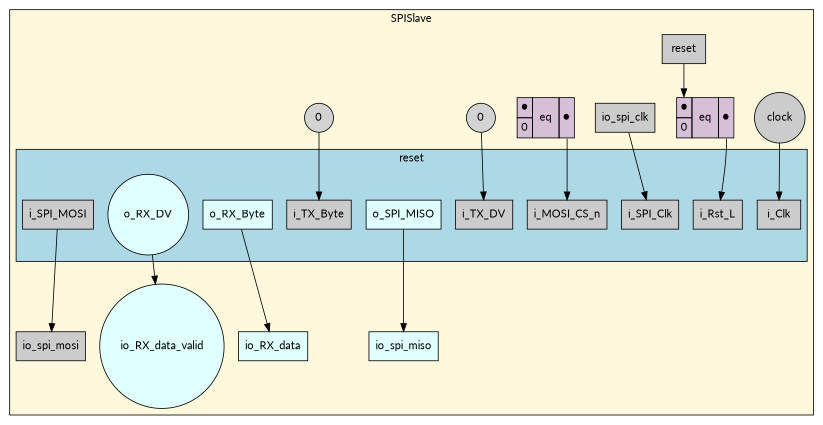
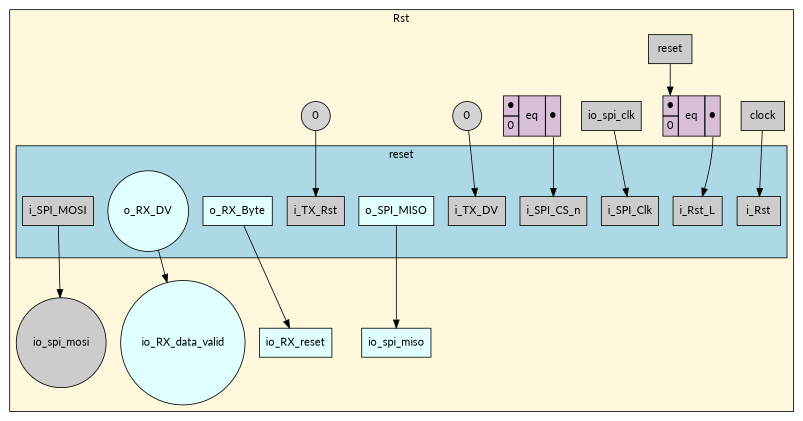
(412, 19) -> (402, 19)
(780, 118) -> (763, 116)
(319, 215) -> (316, 211)
(567, 215) -> (553, 211)
(779, 215) -> (759, 211)
(51, 346) -> (61, 343)
(273, 346) -> (296, 343)
